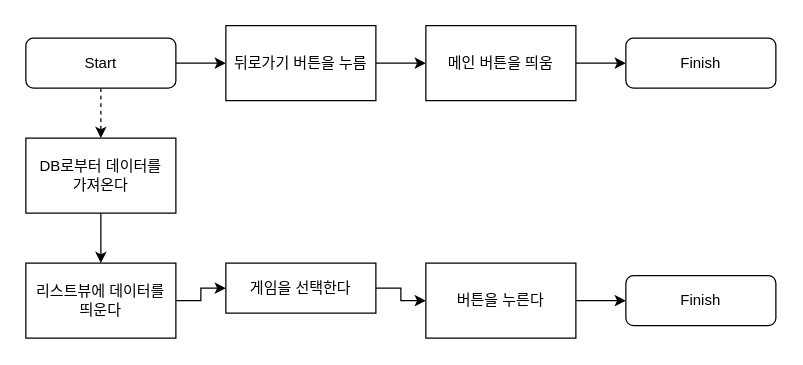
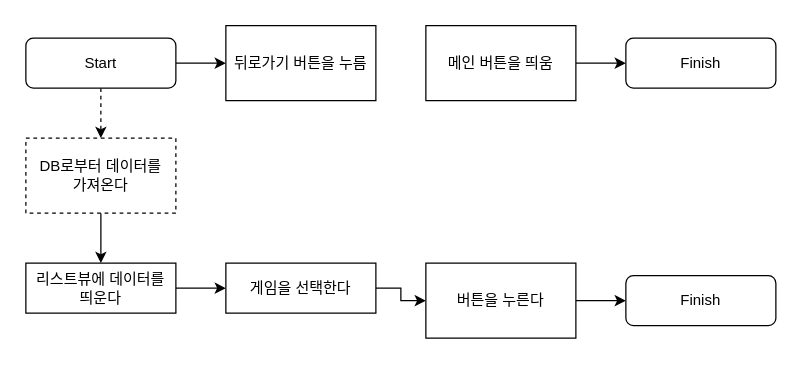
(397, 63) -> none
(101, 176) -> (101, 176)
(101, 301) -> (101, 288)
